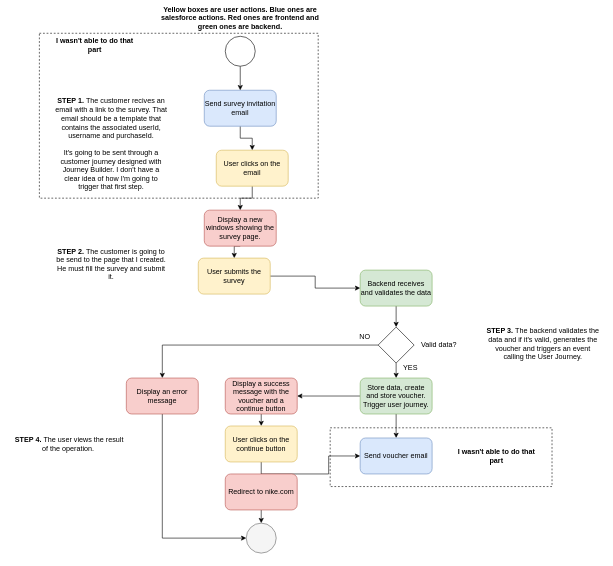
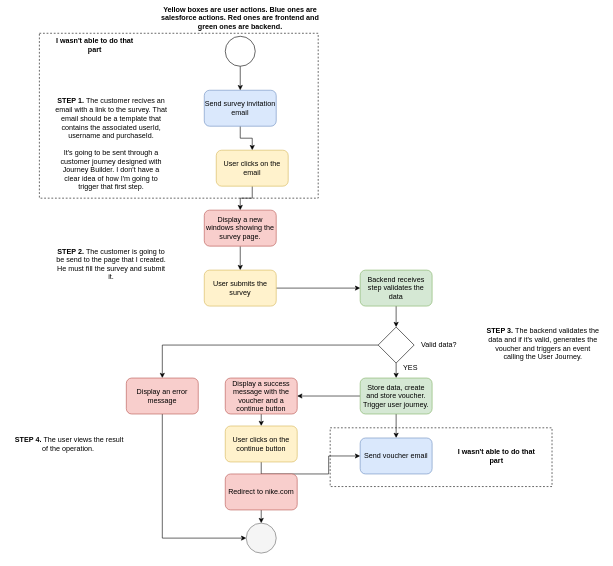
(234, 276) -> (240, 288)
(396, 288) -> (396, 288)
(368, 338) -> none
